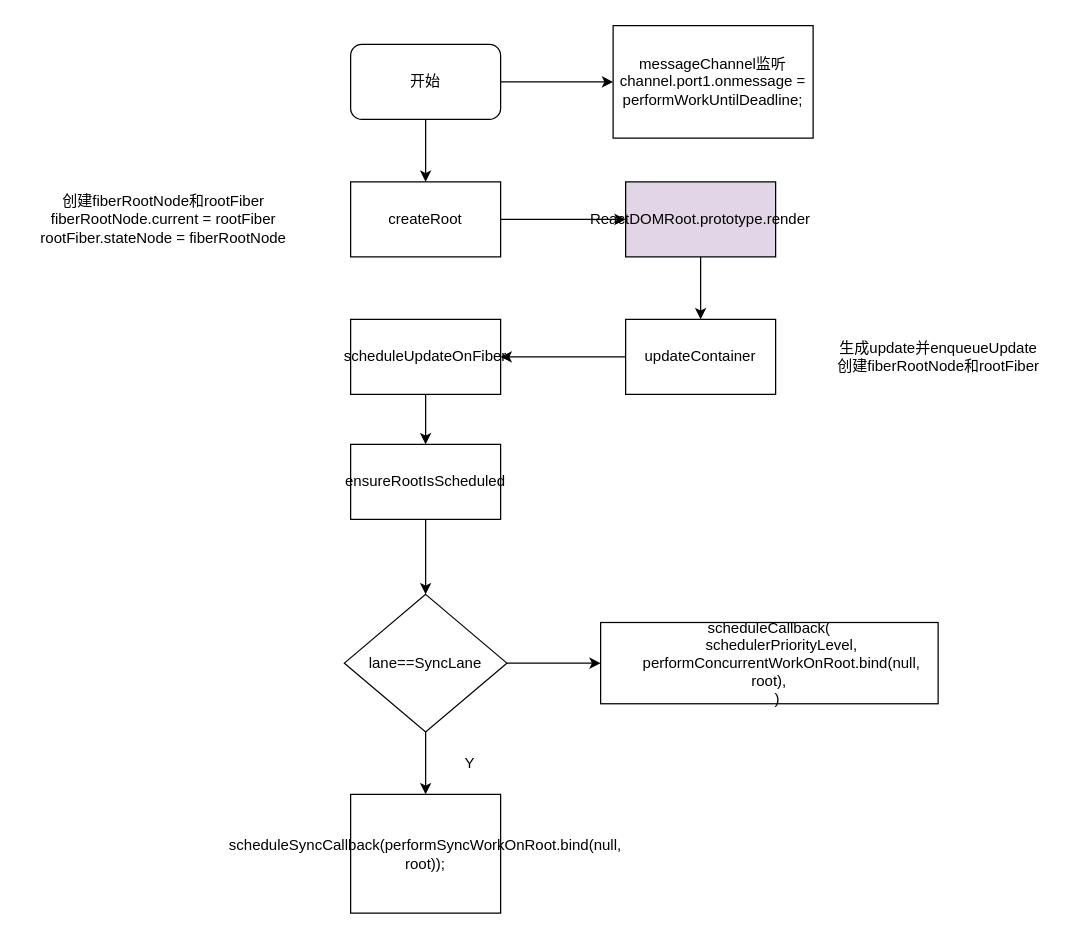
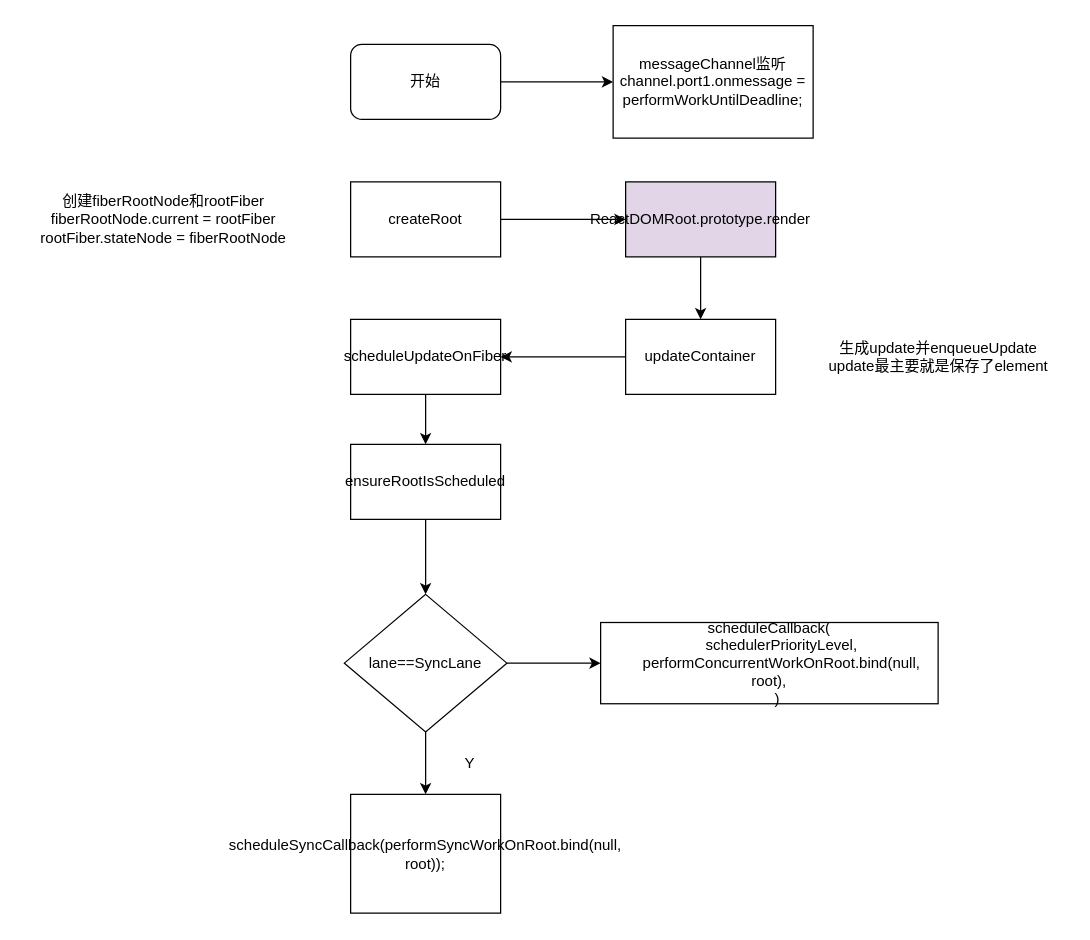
(426, 147) -> none
(939, 357) -> (939, 357)
